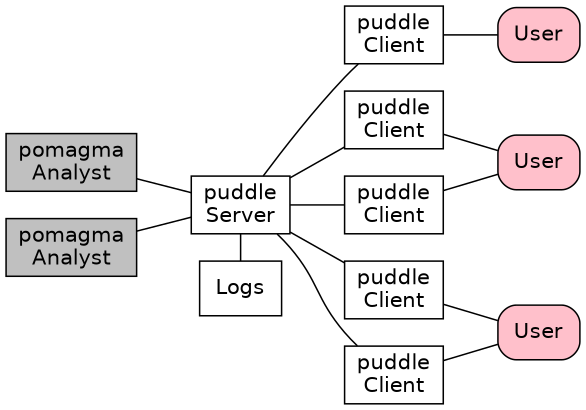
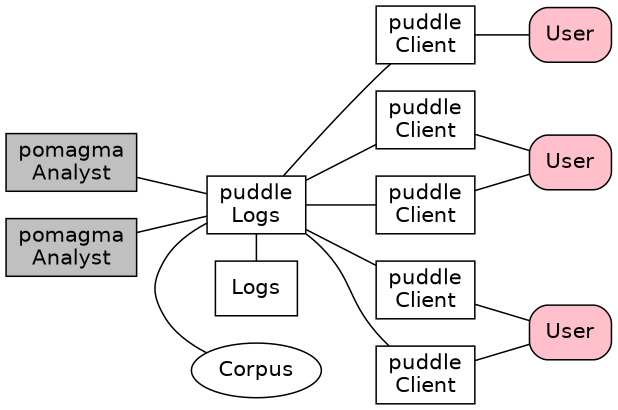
(241, 205) -> (256, 205)
none -> (256, 370)
